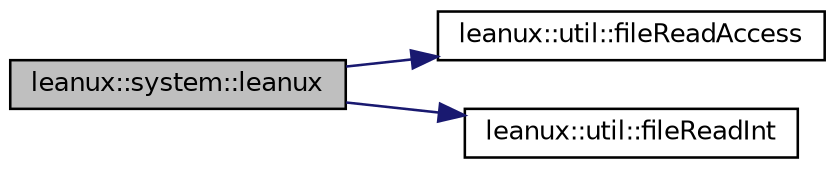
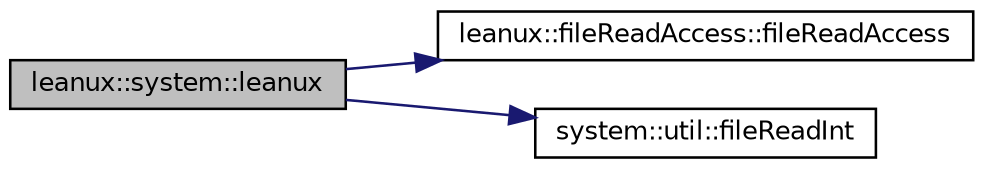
(631, 36) -> (706, 36)
(631, 133) -> (706, 133)
